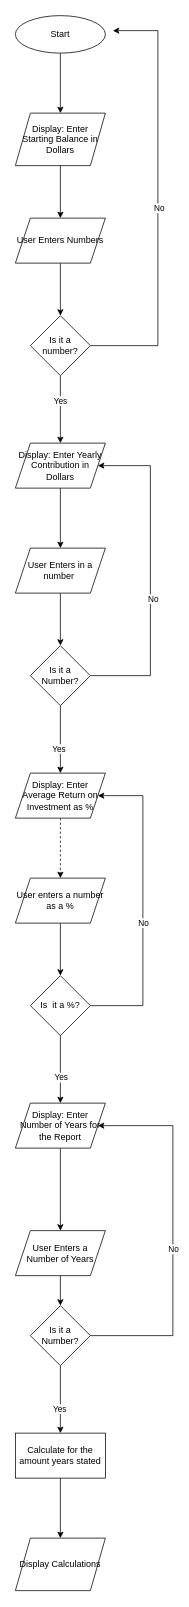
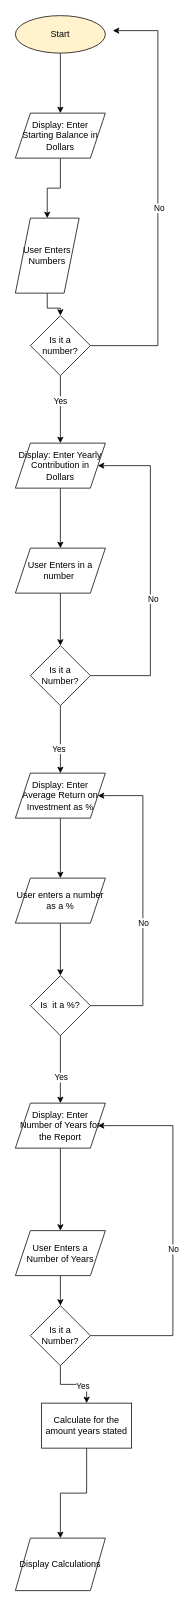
(60, 34) -> (60, 34)
(60, 139) -> (60, 135)
(60, 240) -> (47, 255)
(60, 845) -> (60, 845)
(60, 1455) -> (87, 1425)
